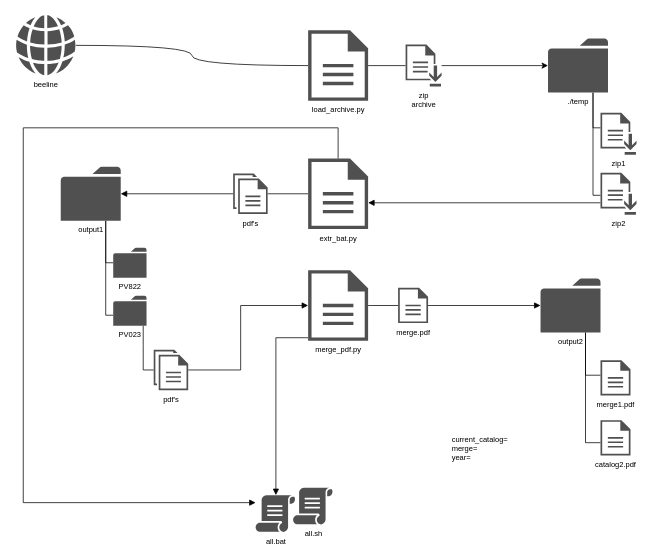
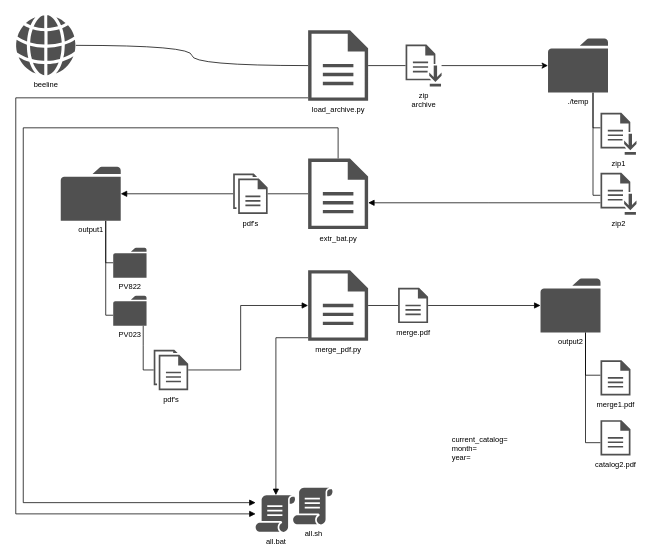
none -> (15, 306)
(485, 448) -> (485, 448)
